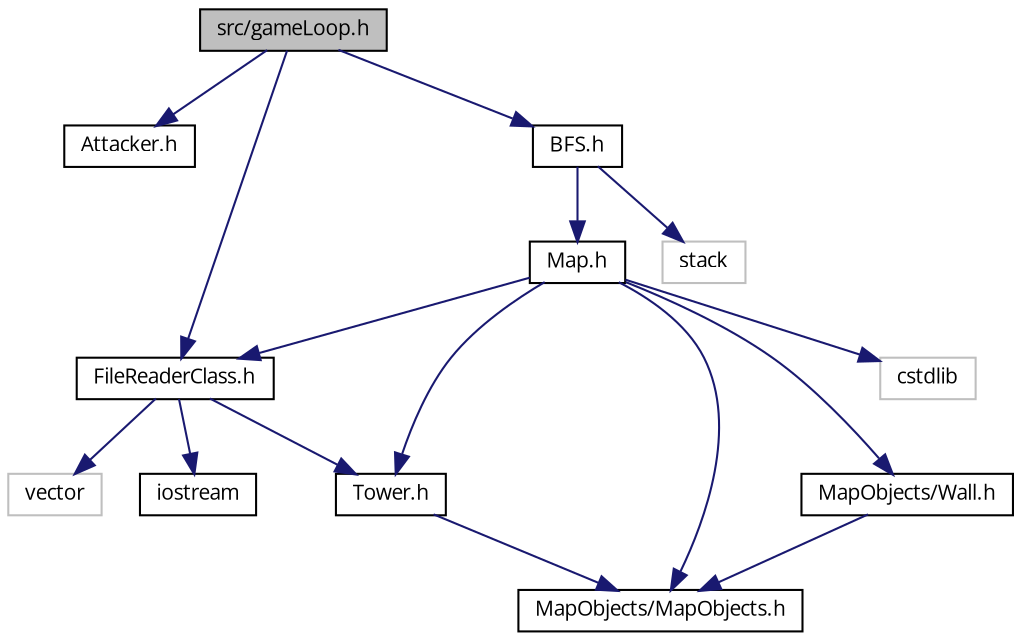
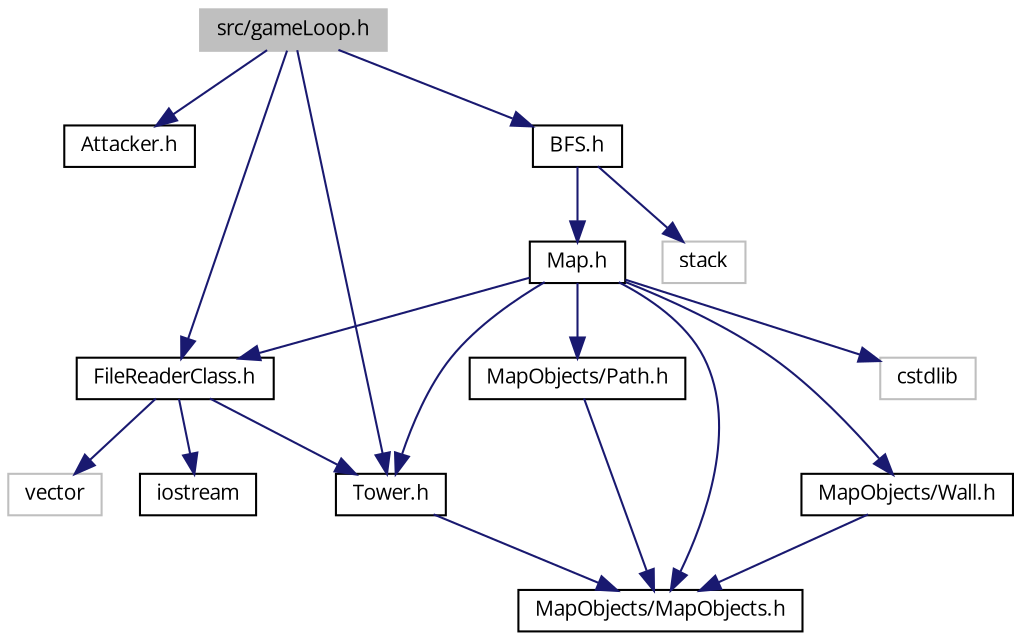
(293, 30) -> (293, 30)
none -> (340, 252)
none -> (578, 378)
